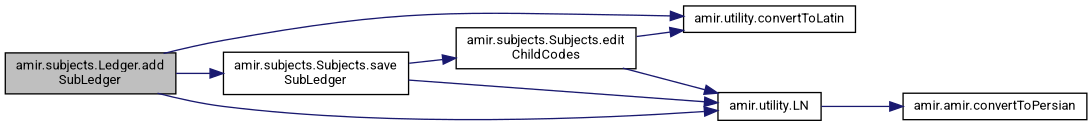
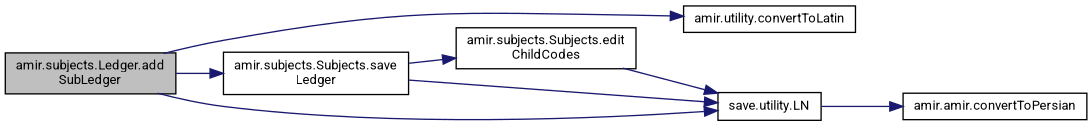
(653, 34) -> none
(316, 73) -> (316, 73)
(770, 106) -> (770, 106)
